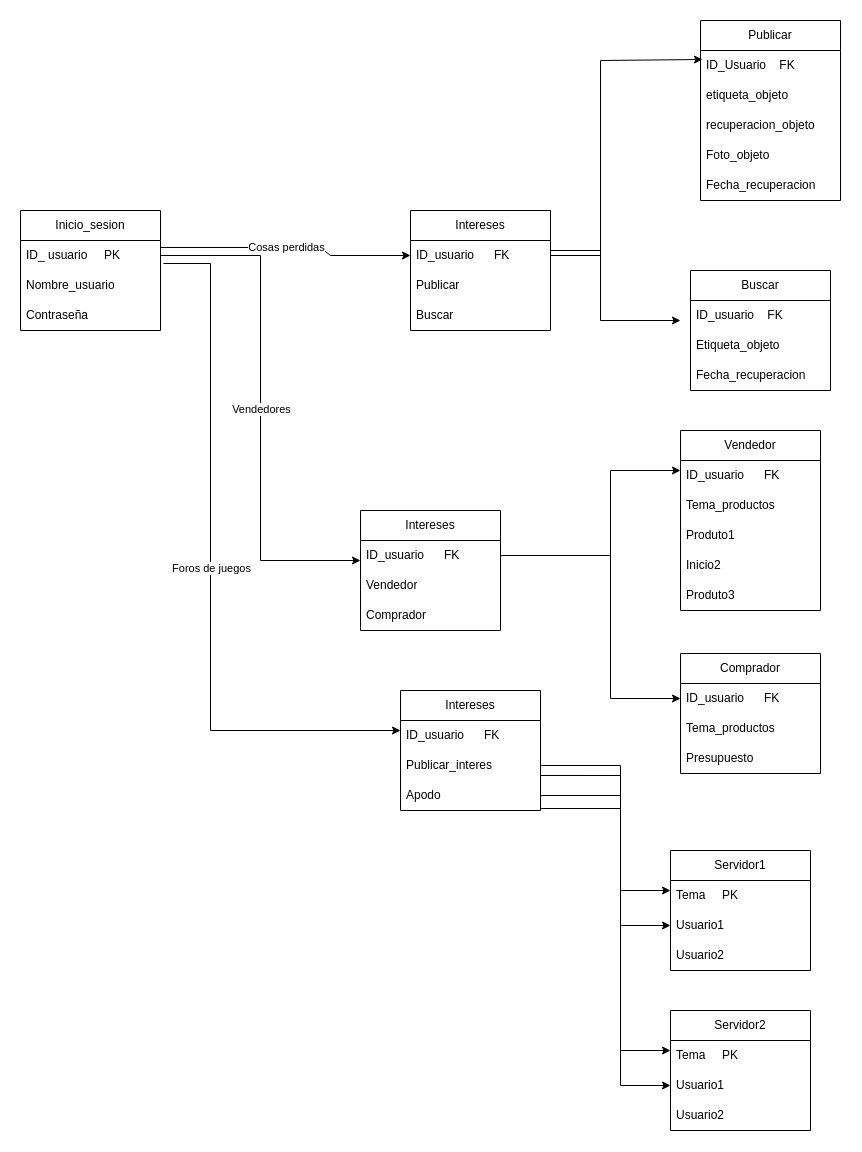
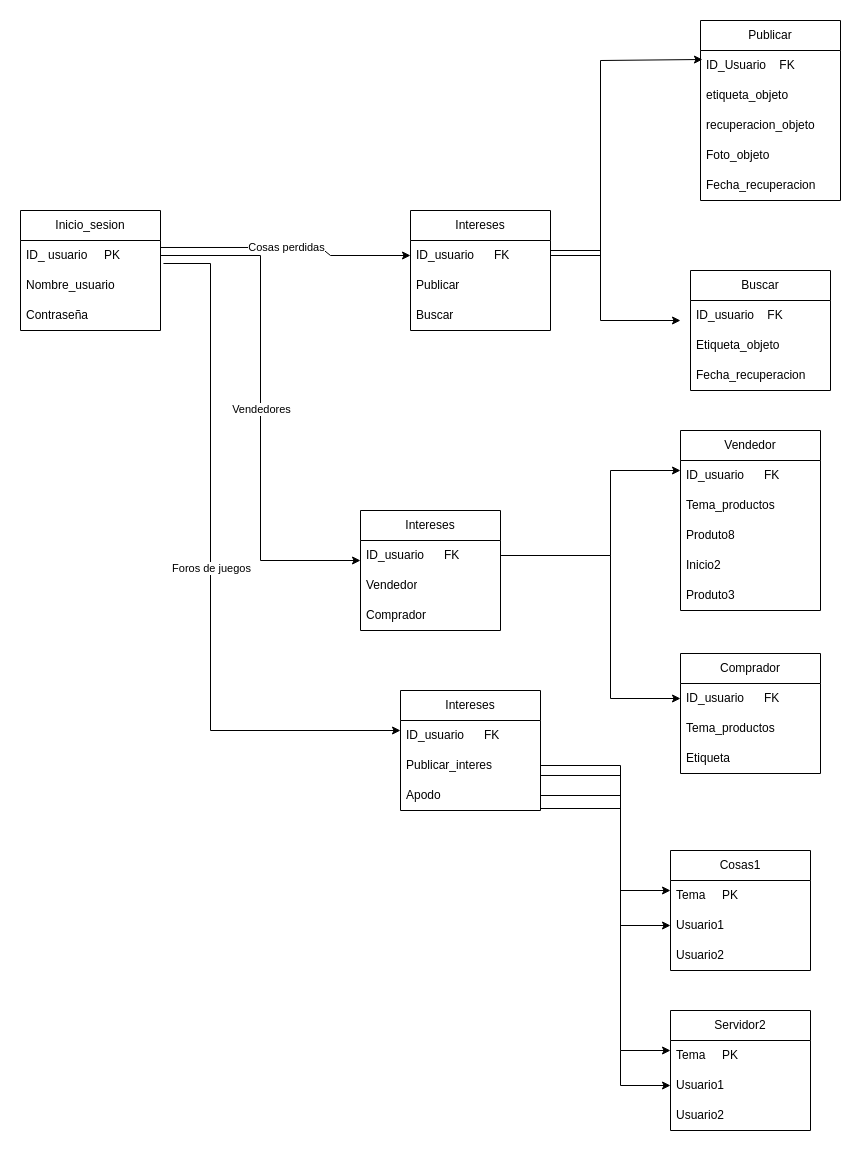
(713, 536) -> (713, 536)
(723, 759) -> (712, 759)
(741, 866) -> (741, 866)
